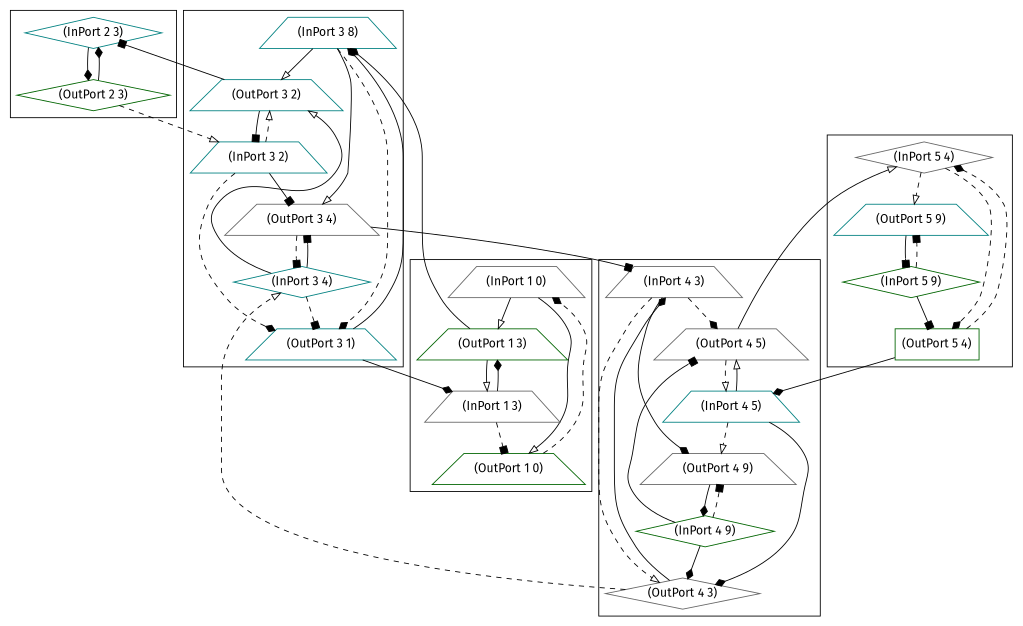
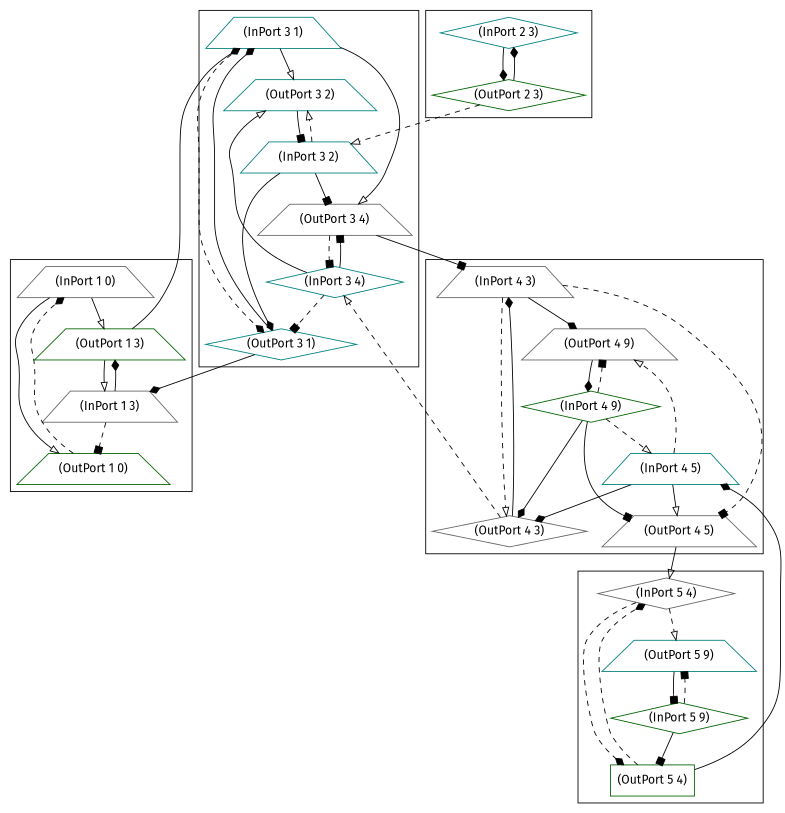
(328, 33) -> (273, 33)
(171, 61) -> none
(202, 258) -> (243, 243)
(699, 309) -> (719, 359)
(321, 344) -> (281, 344)
(725, 371) -> (625, 433)
